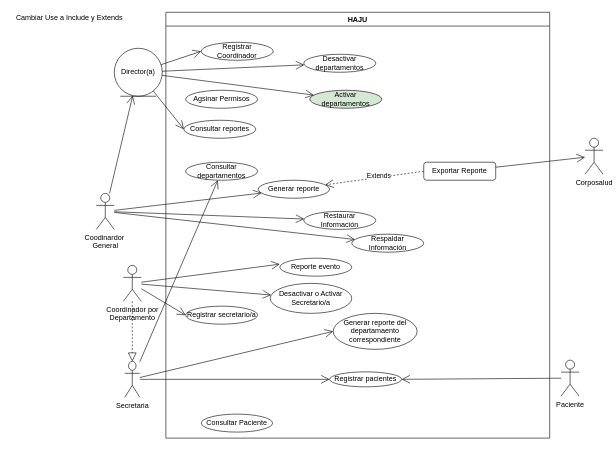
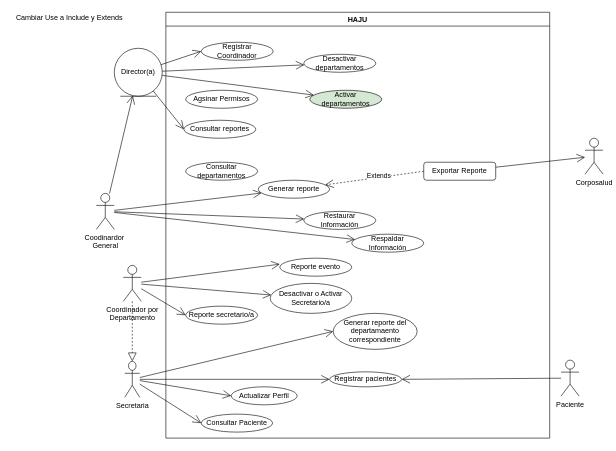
(192, 240) -> (170, 403)
(222, 315) -> (222, 315)
none -> (184, 388)
none -> (264, 396)
